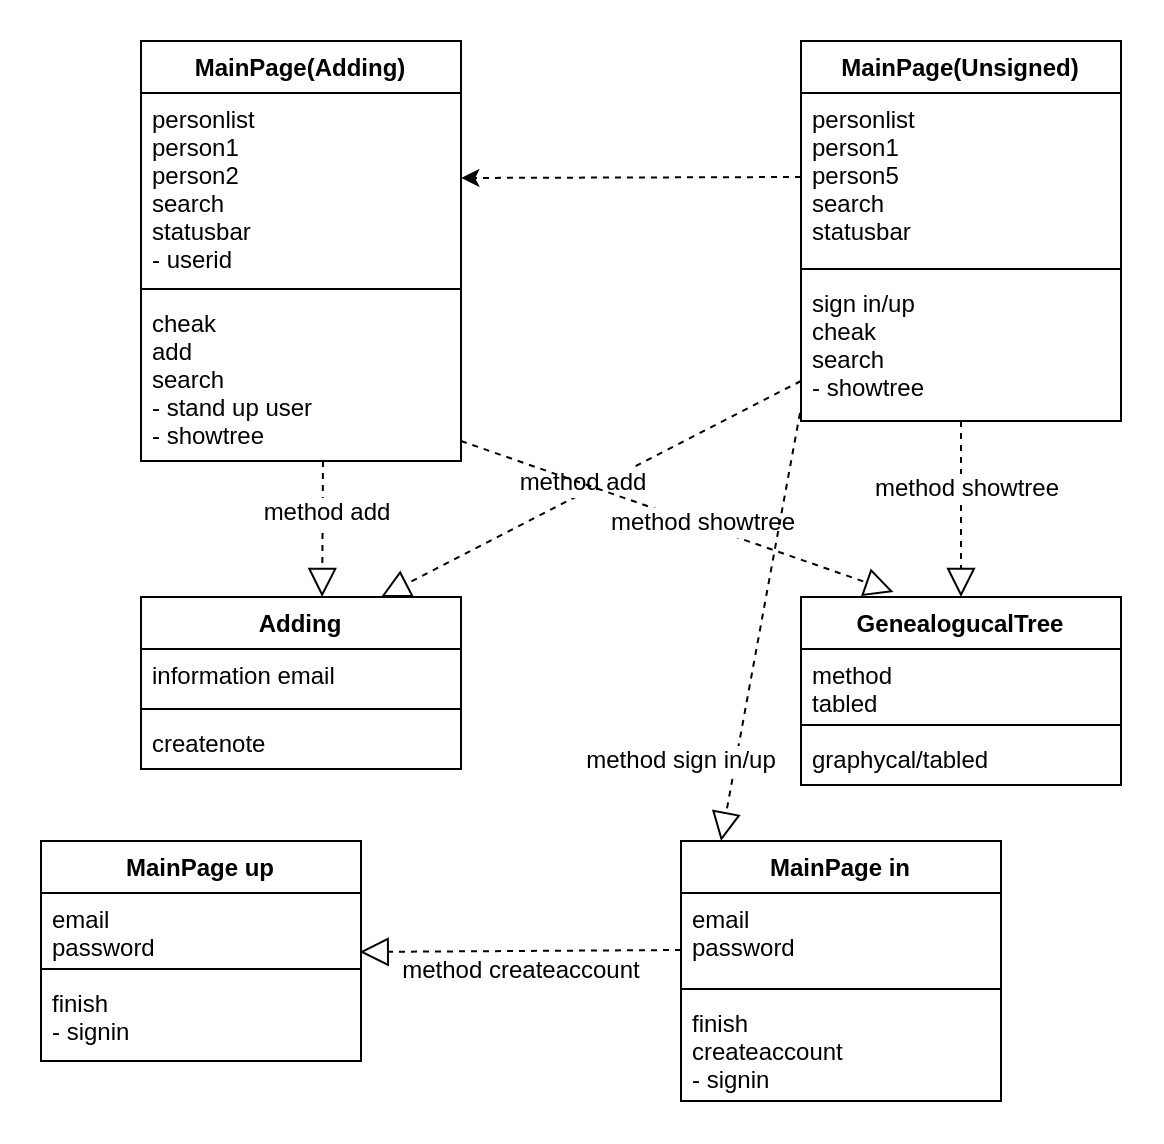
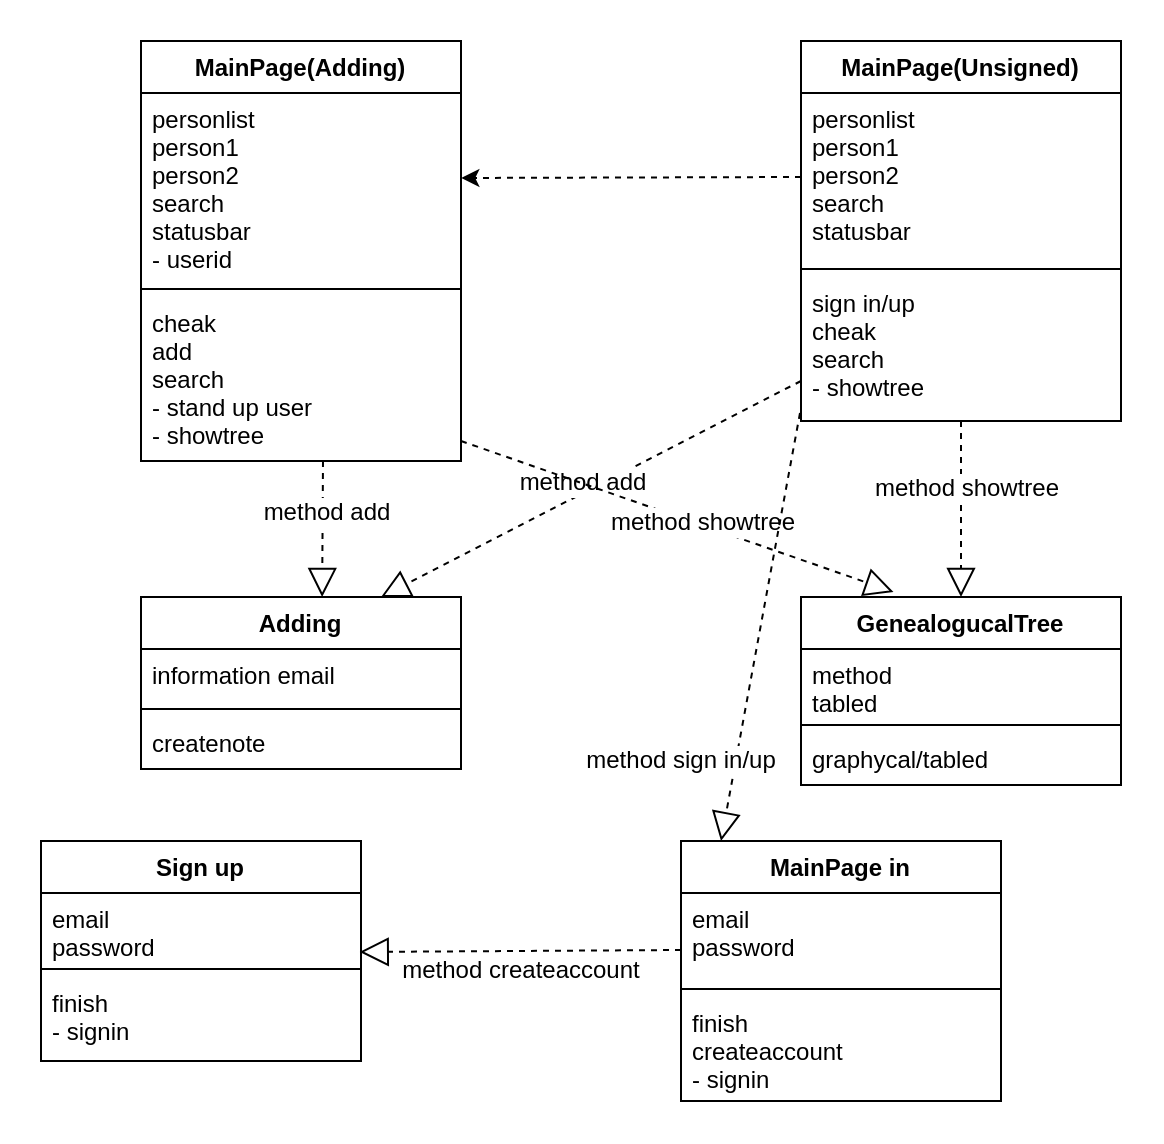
(873, 120) -> (873, 120)
(200, 868) -> (200, 868)
